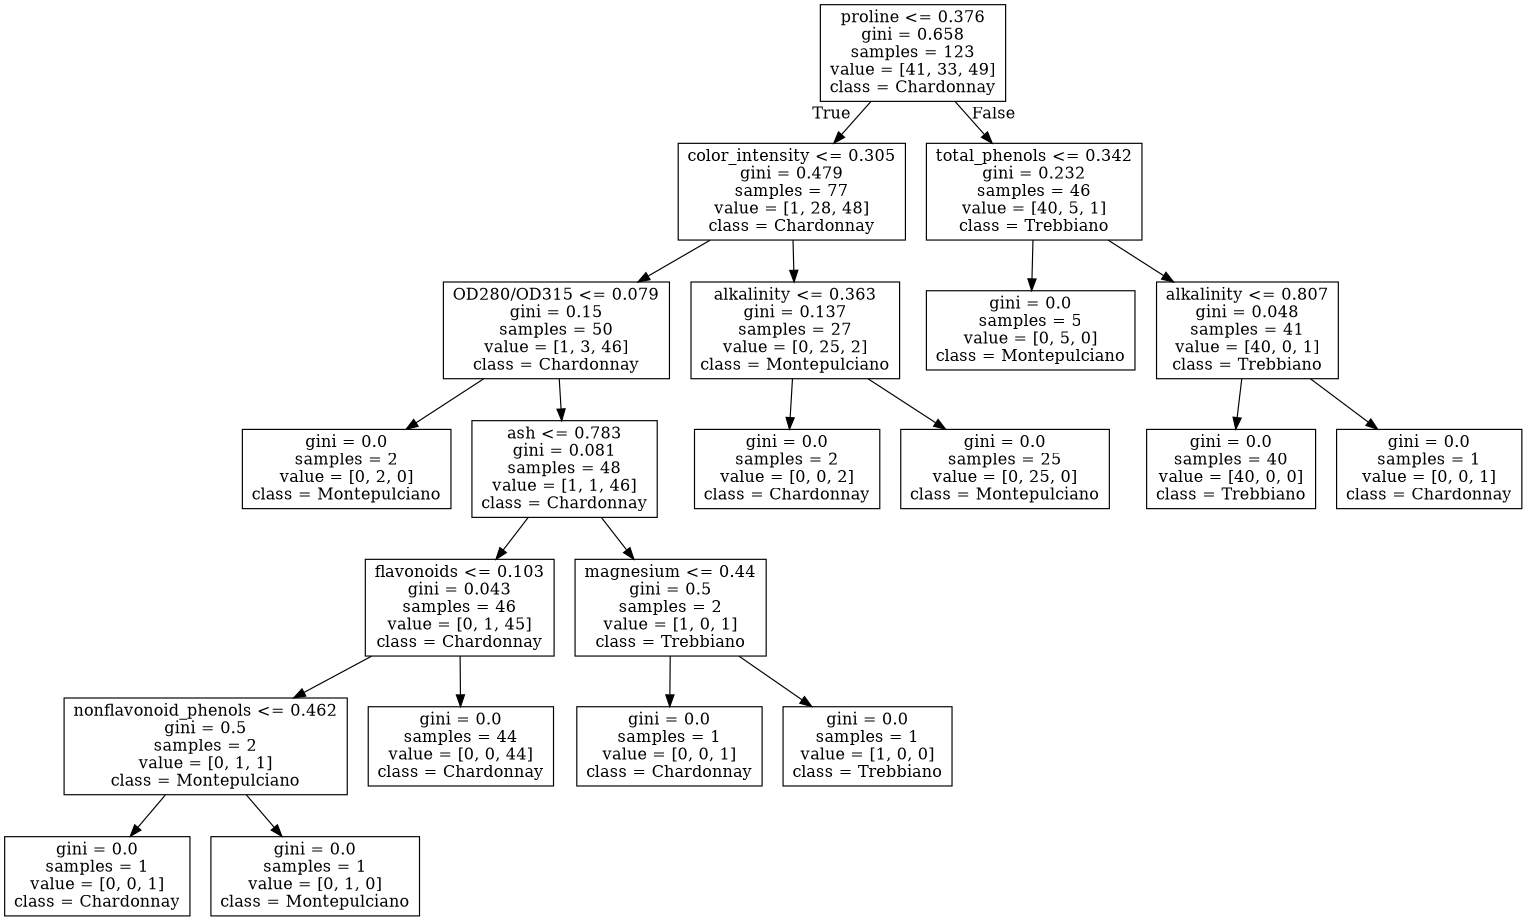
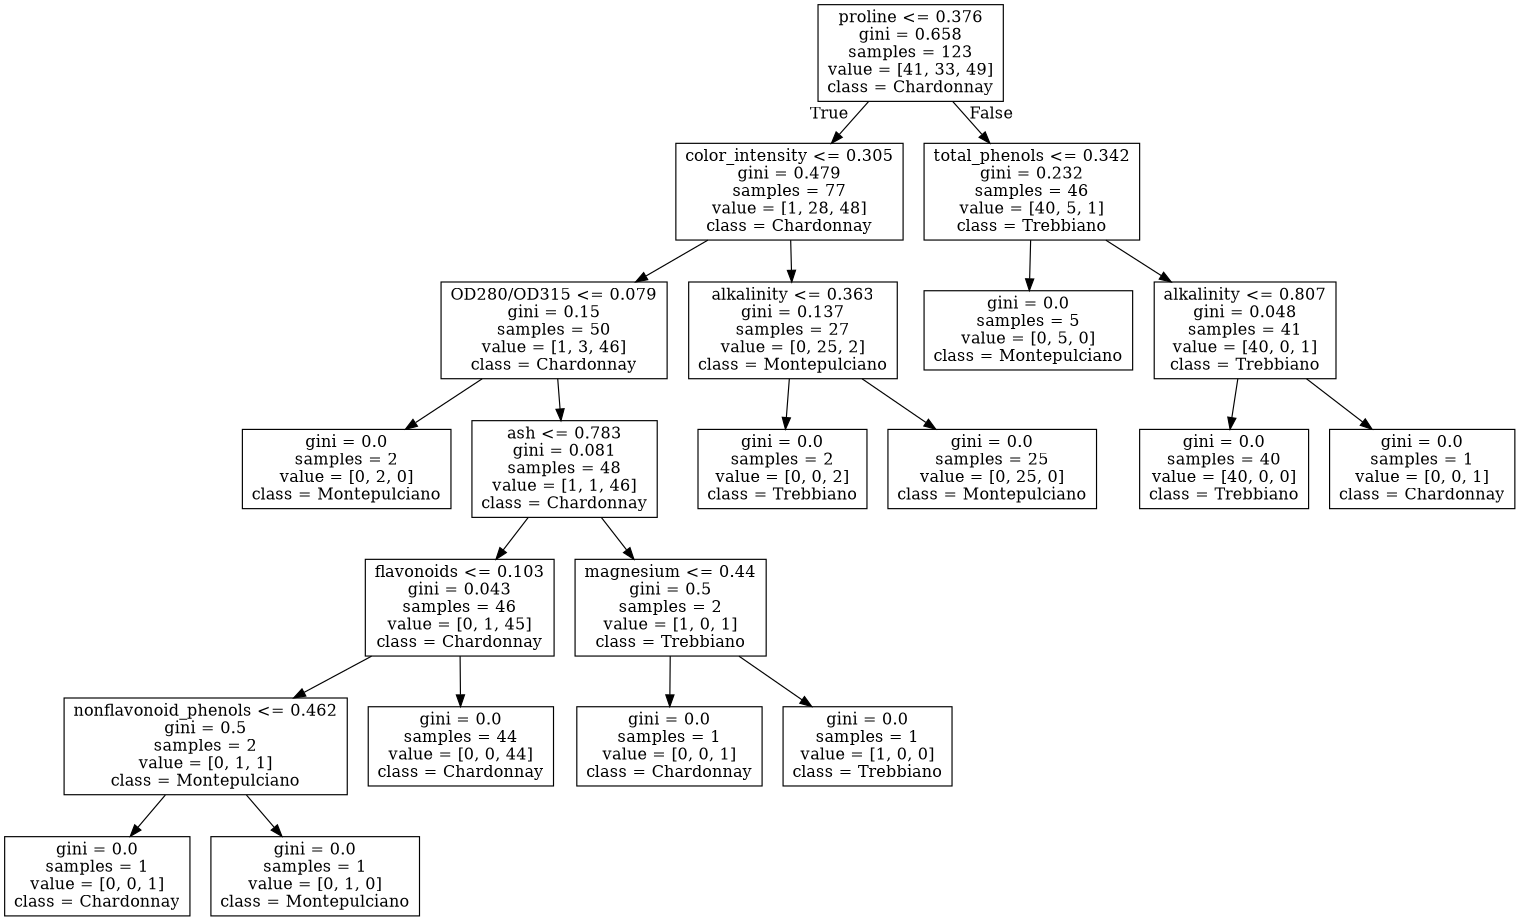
(787, 469) -> (782, 469)
